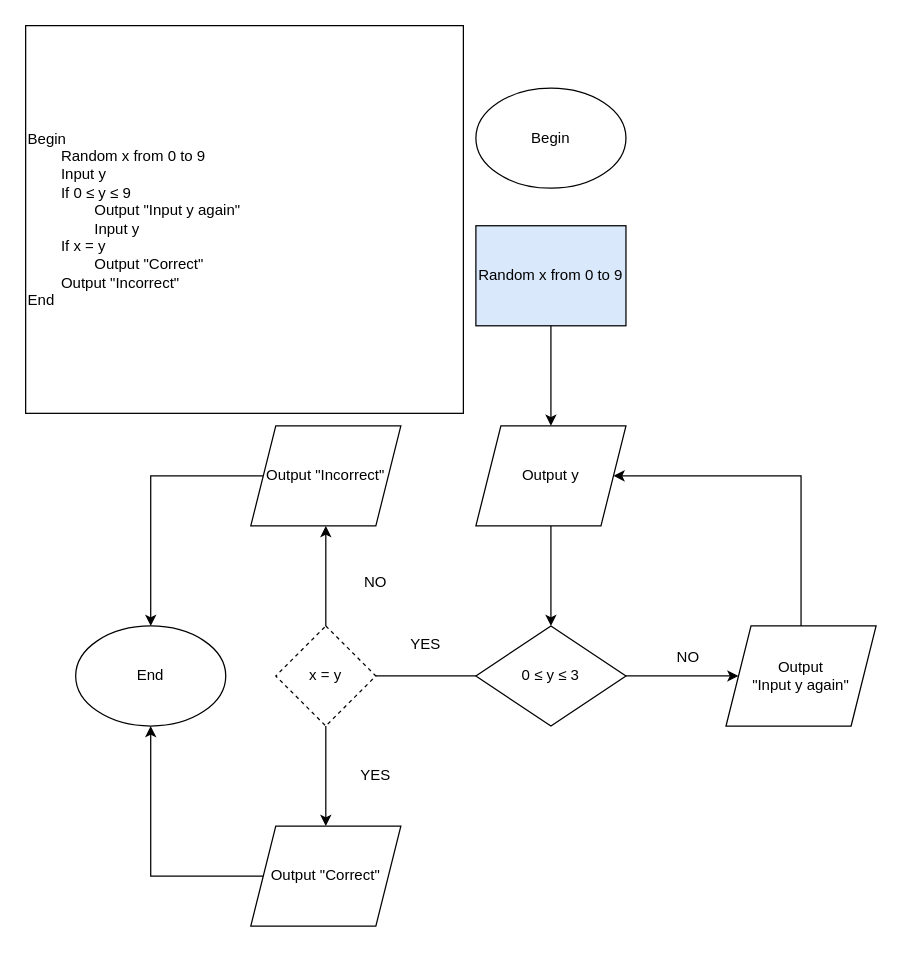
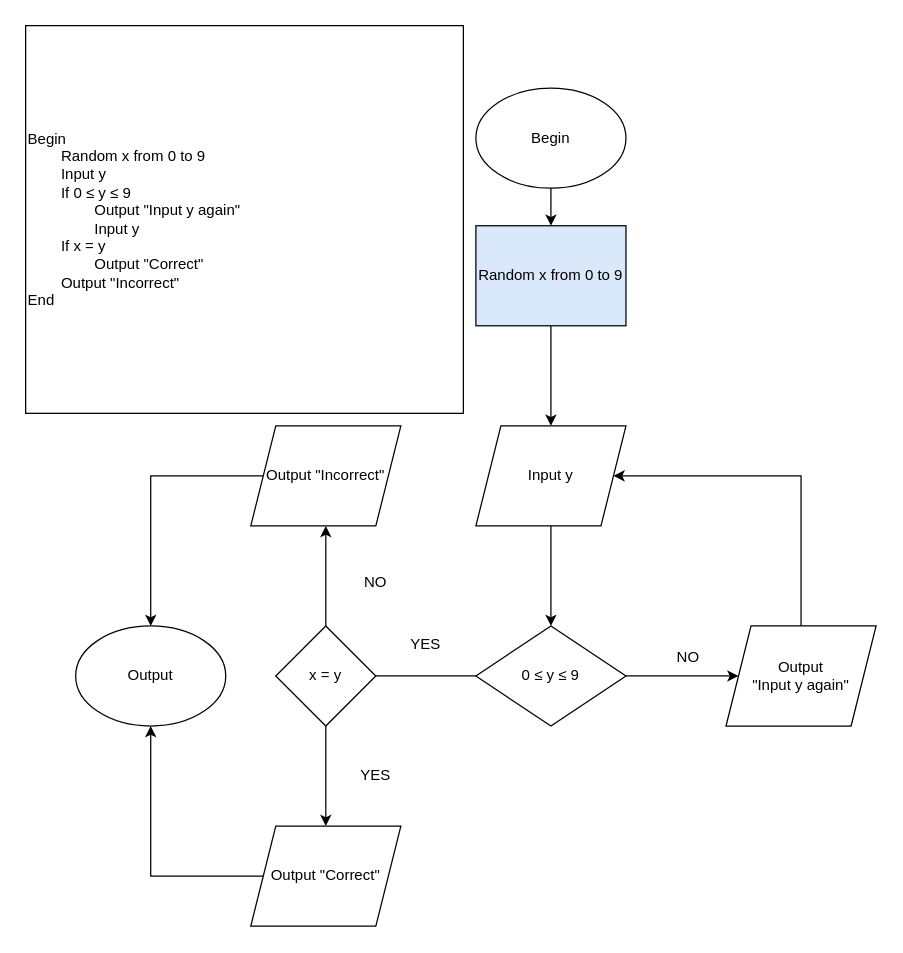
none -> (551, 202)
(551, 476) -> (551, 476)
(151, 676) -> (151, 676)
(326, 676) -> (326, 676)
(551, 676) -> (551, 676)
